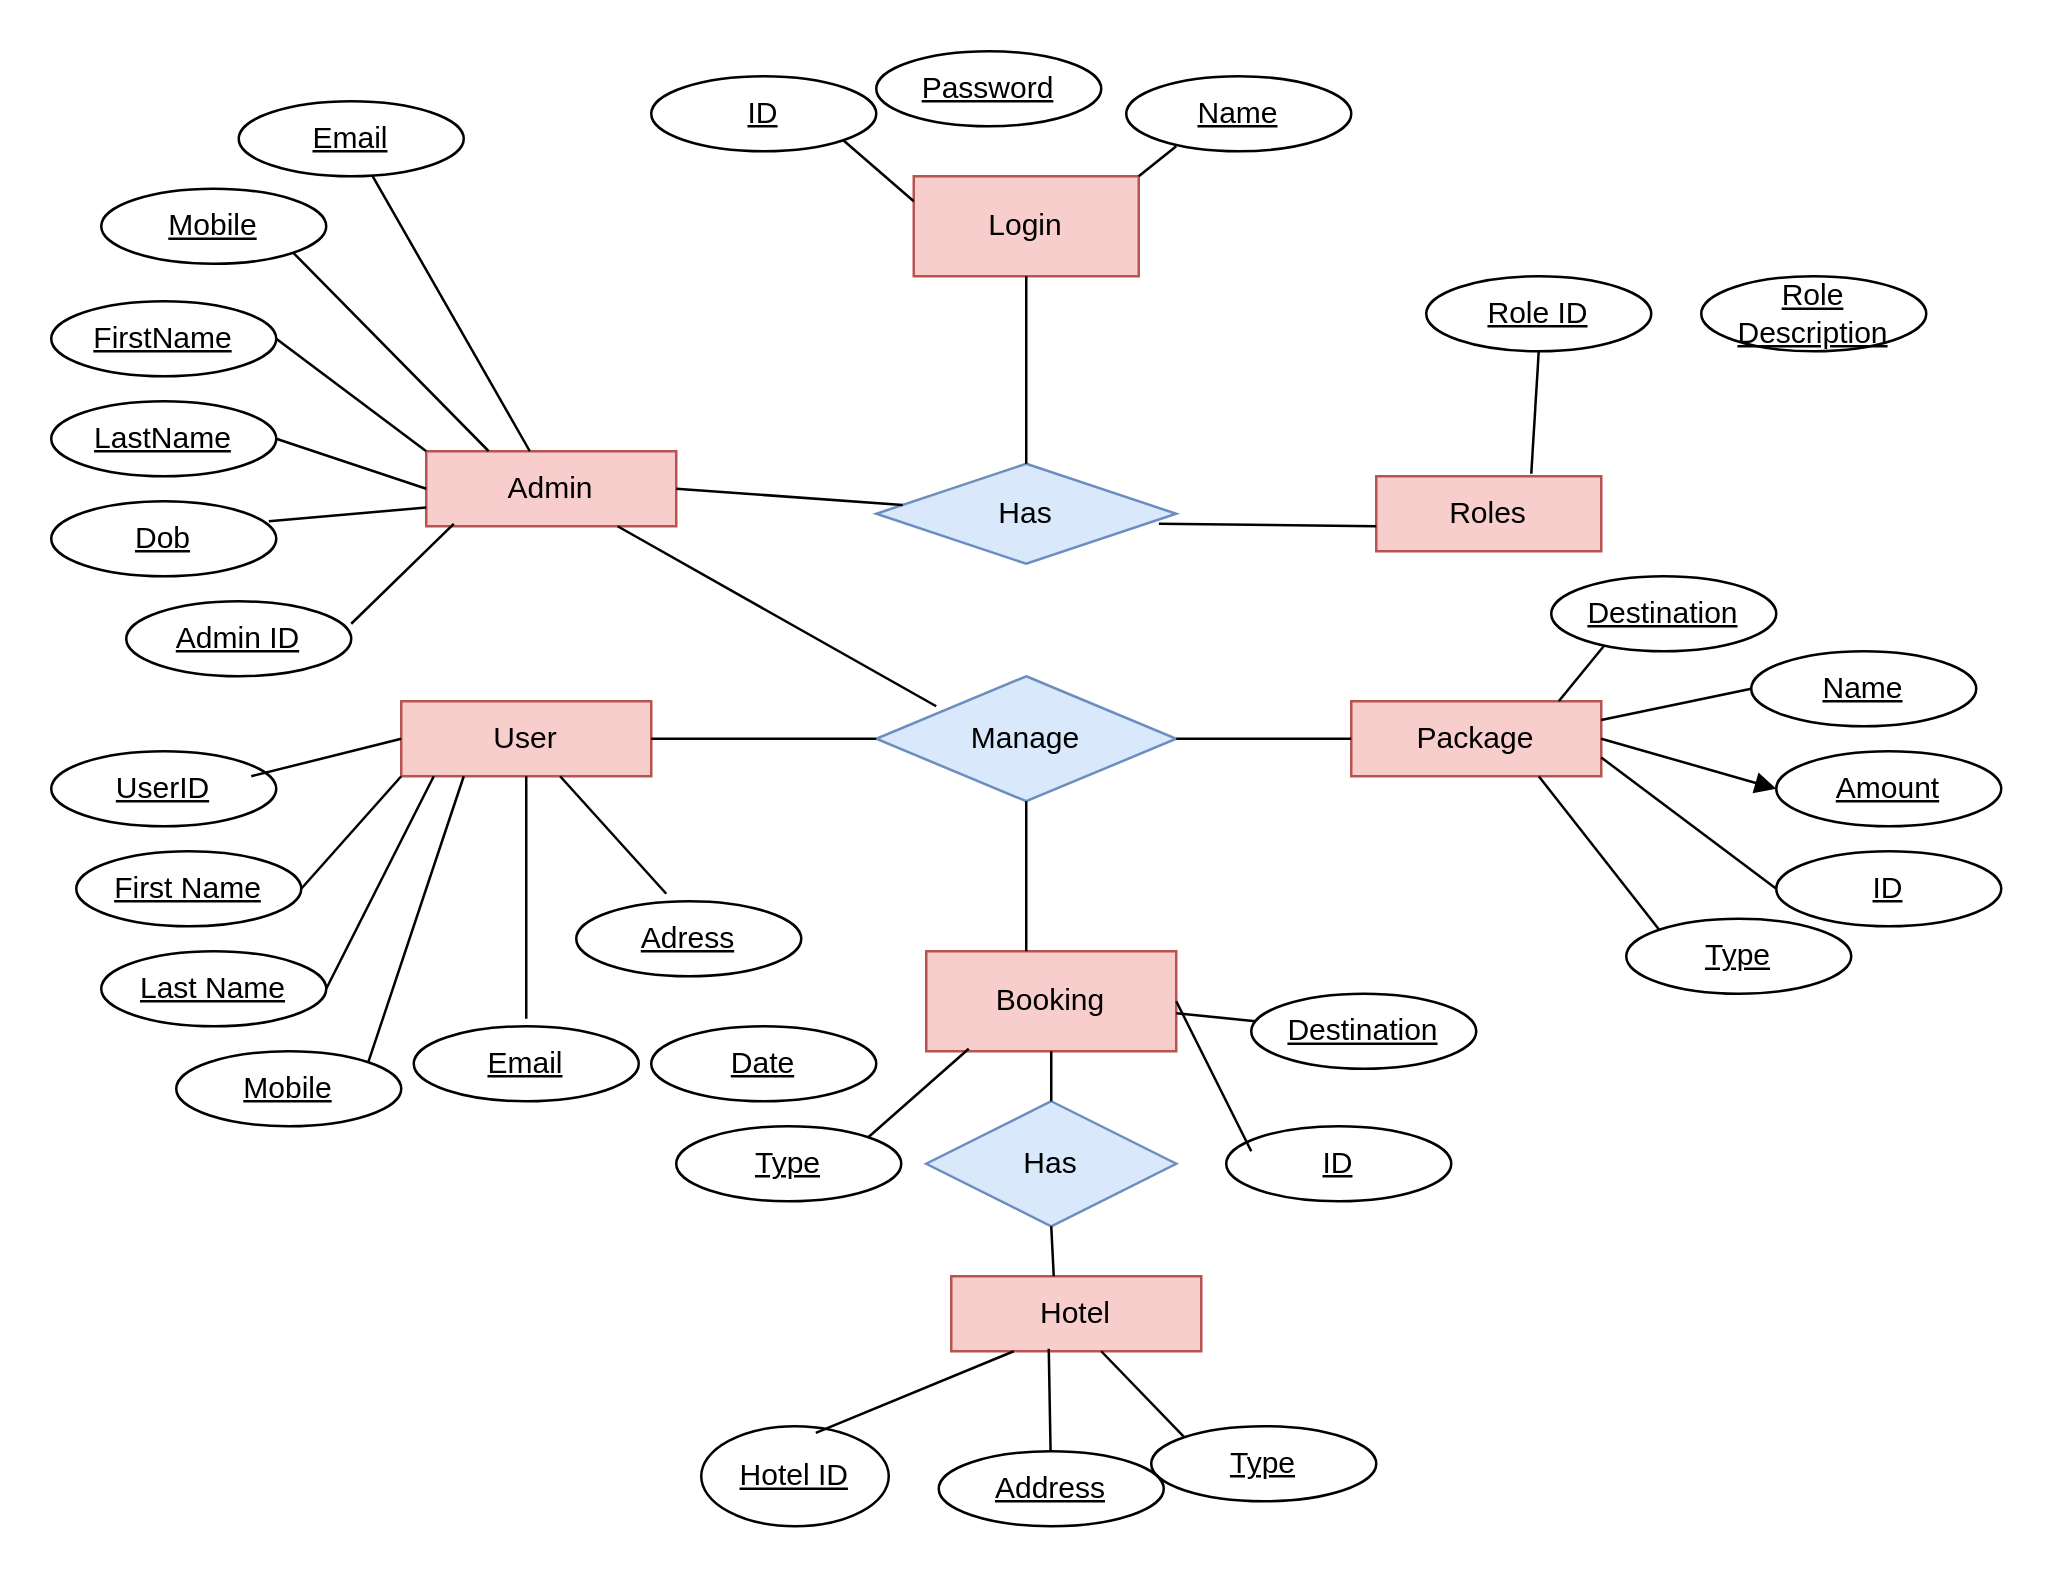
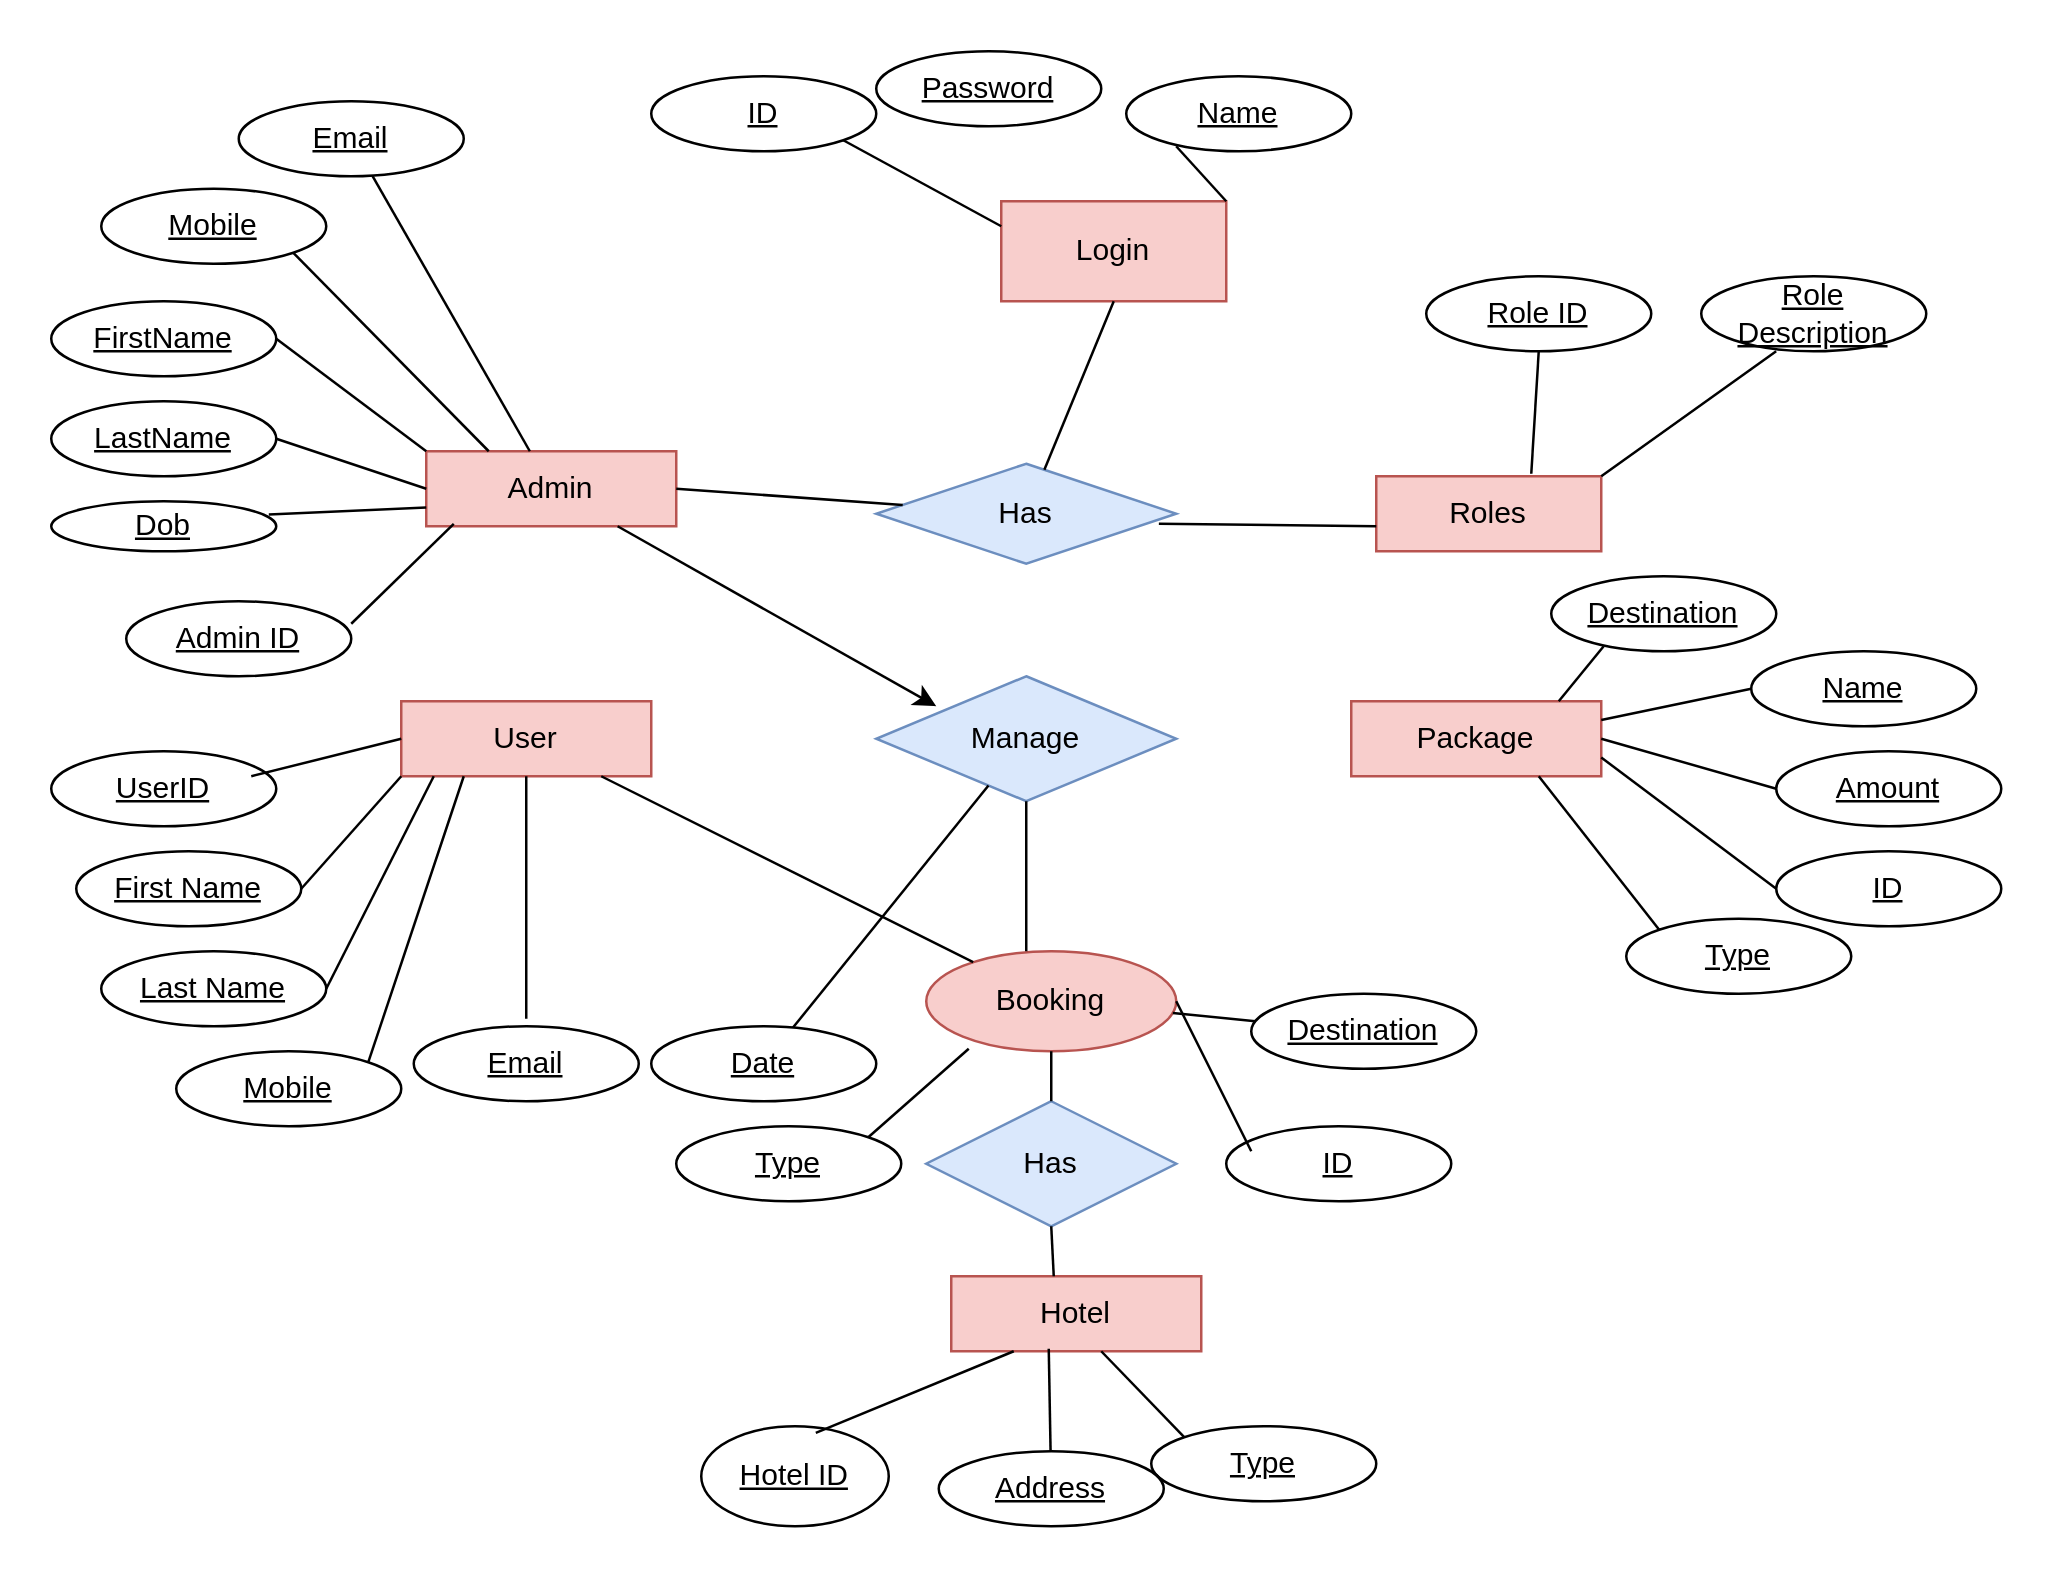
(1026, 226) -> (1114, 251)
none -> (1689, 414)
(164, 539) -> (164, 526)
(928, 701) -> (921, 697)
(763, 739) -> (739, 845)
(1263, 739) -> (937, 849)
(1755, 783) -> (1763, 785)
(613, 835) -> none
(689, 939) -> none
(1051, 1001) -> (1051, 1001)
